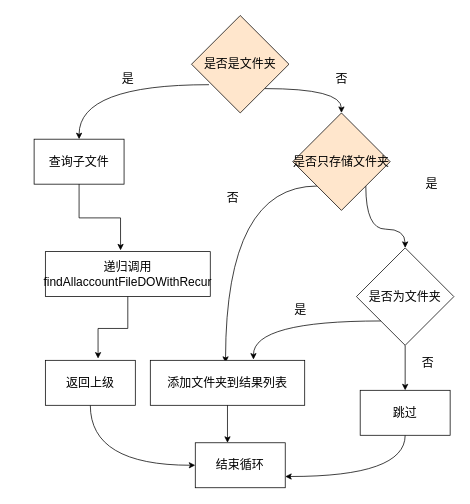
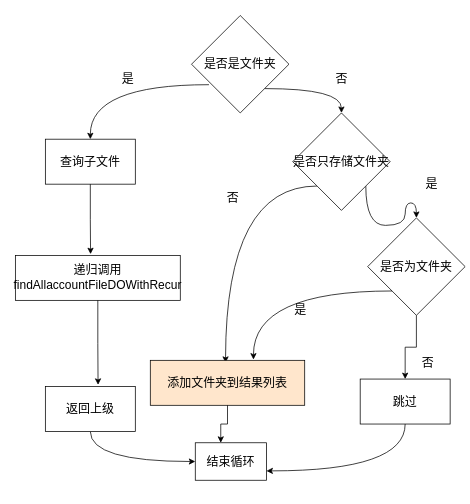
(240, 64) -> (240, 64)
(79, 162) -> (90, 162)
(342, 162) -> (342, 162)
(128, 274) -> (98, 278)
(405, 297) -> (417, 267)
(90, 383) -> (90, 409)
(228, 383) -> (228, 383)
(405, 413) -> (405, 402)
(240, 465) -> (231, 462)
